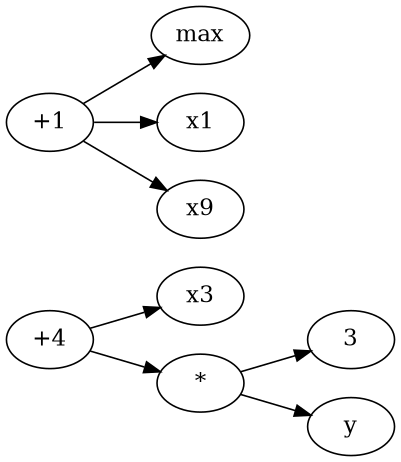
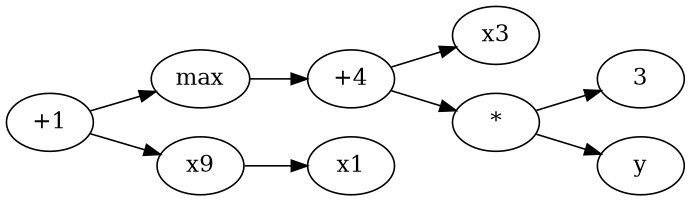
none -> (271, 79)
(117, 122) -> (268, 166)
